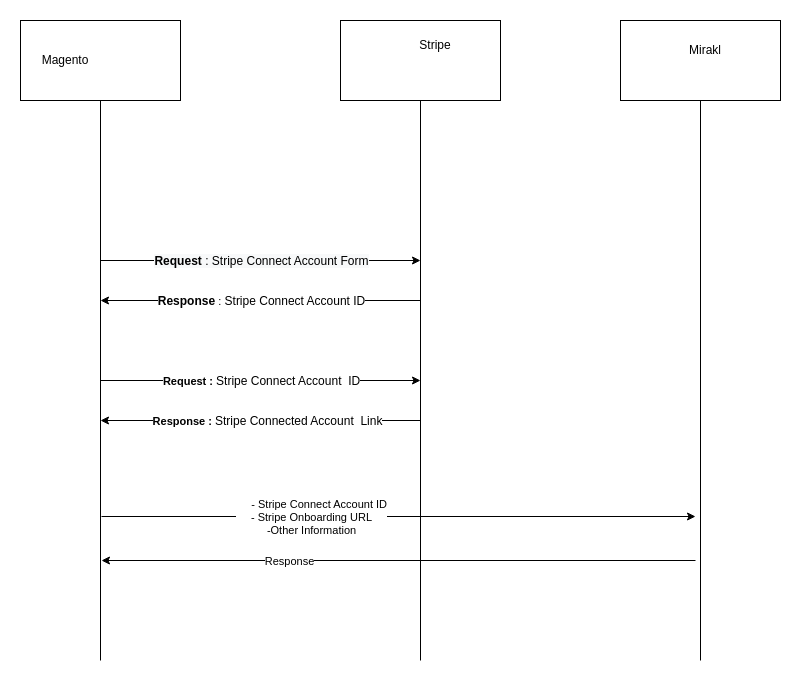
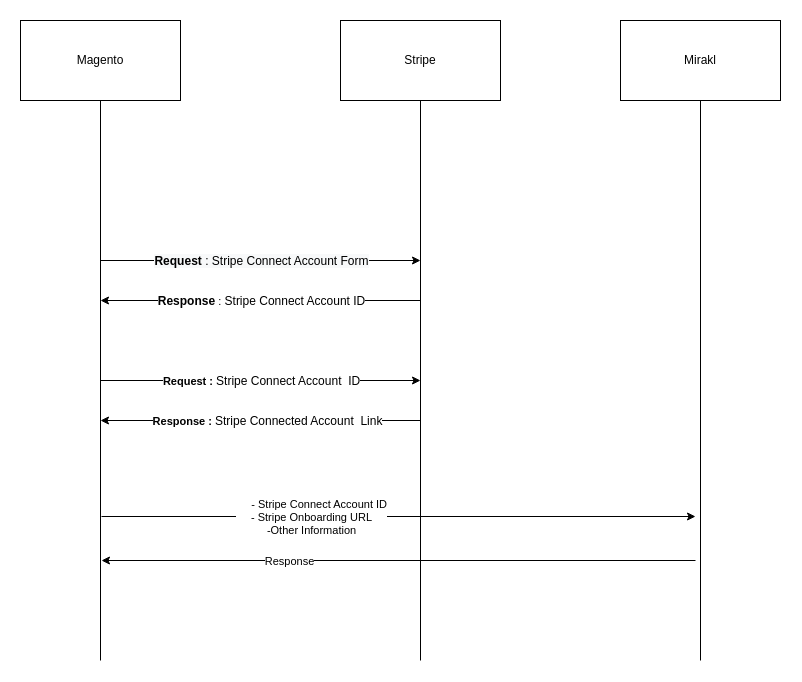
(436, 46) -> (421, 61)
(706, 51) -> (701, 61)
(66, 61) -> (101, 61)
